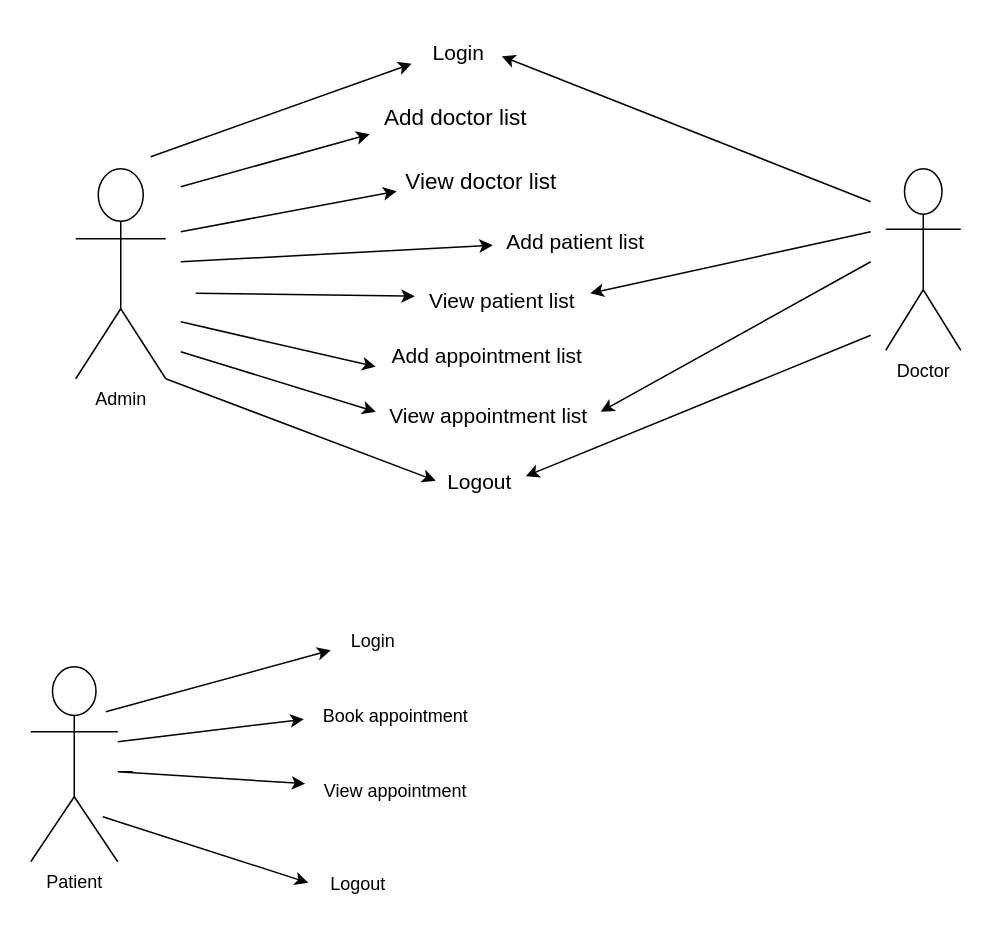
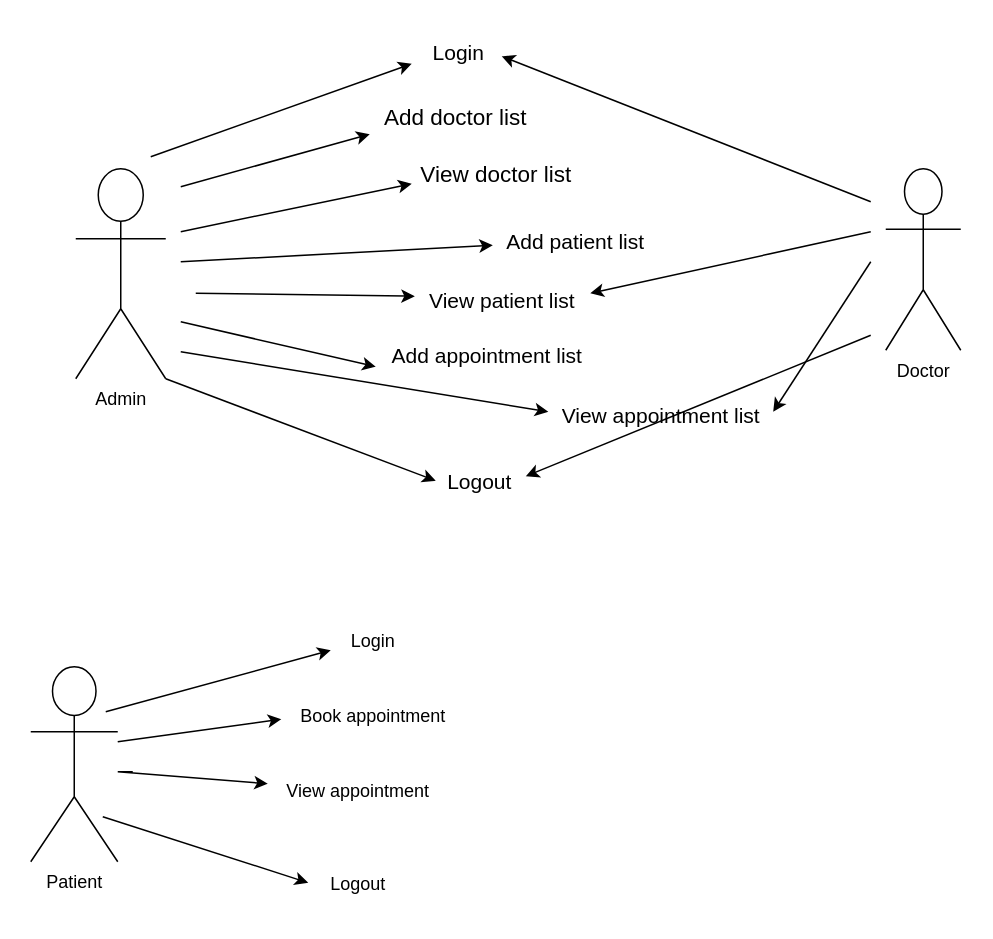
(481, 181) -> (496, 173)
(485, 416) -> (658, 416)
(395, 716) -> (373, 716)
(395, 791) -> (358, 791)
